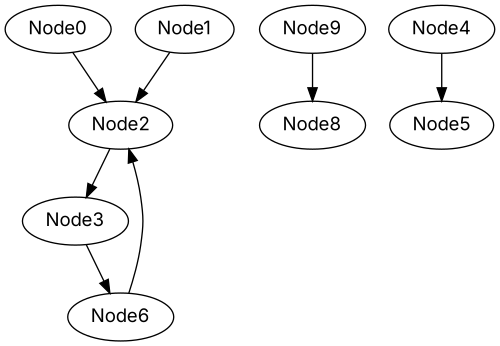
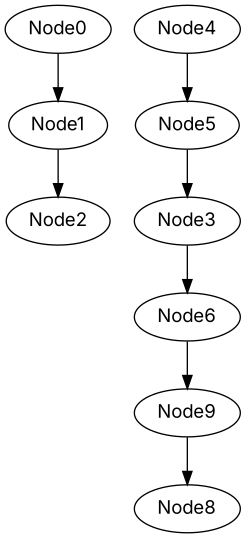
(86, 72) -> (58, 71)
(101, 167) -> (187, 167)
(143, 228) -> (187, 358)
